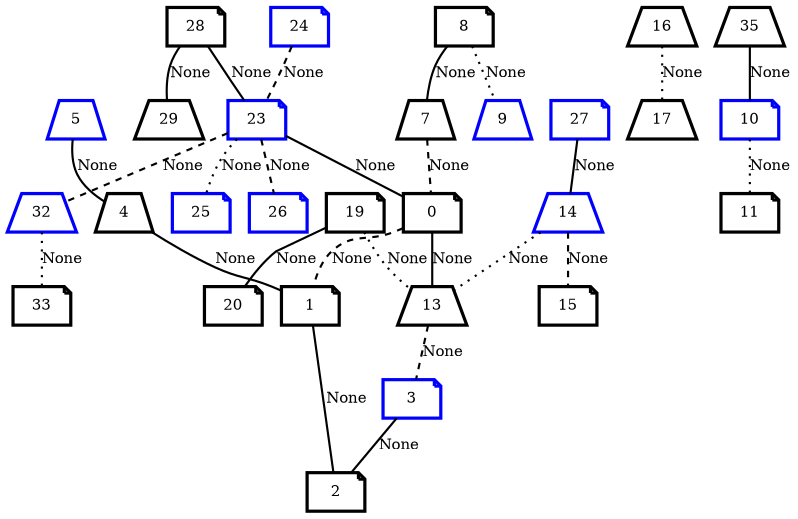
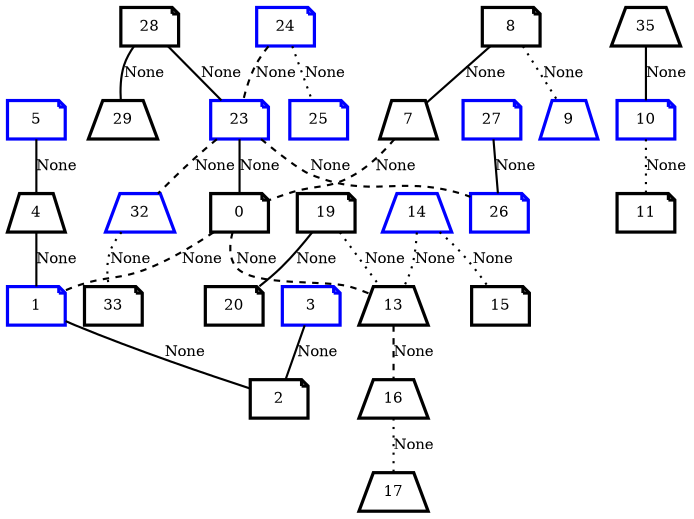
(76, 120) -> (36, 120)
(218, 164) -> (302, 73)
(574, 166) -> (496, 166)
(432, 259) -> (284, 281)
(568, 259) -> (465, 258)
(310, 306) -> (36, 306)
(422, 352) -> (394, 352)
